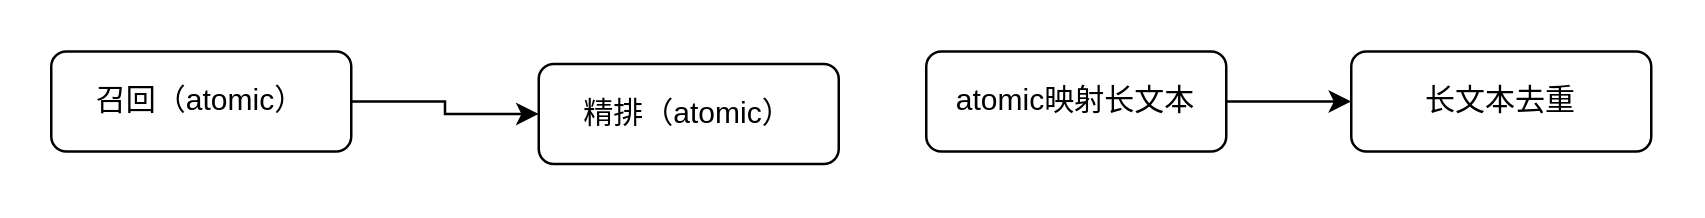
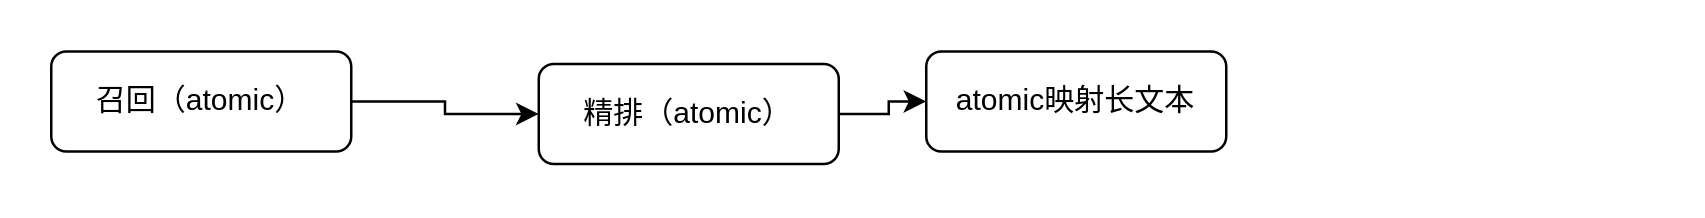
(1280, 101) -> none
(1501, 101) -> none
none -> (880, 114)
